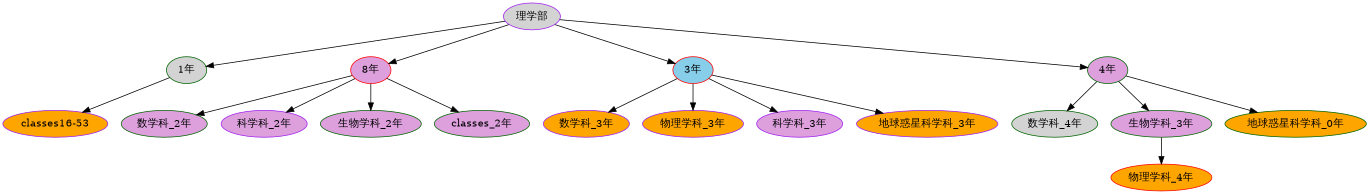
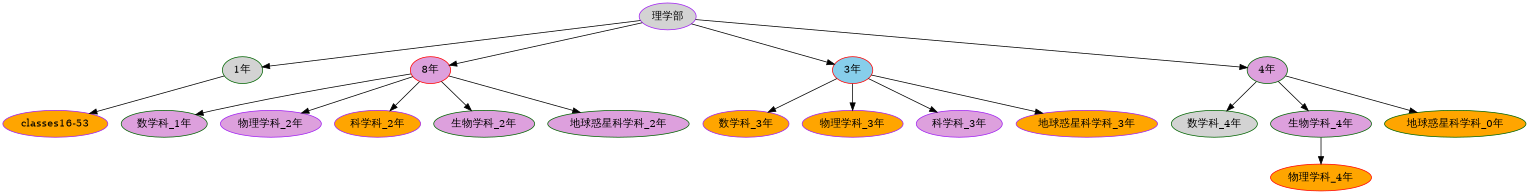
(164, 124) -> (164, 124)
(264, 124) -> (378, 124)
none -> (271, 124)
(482, 124) -> (618, 124)
(1161, 124) -> (1321, 124)
